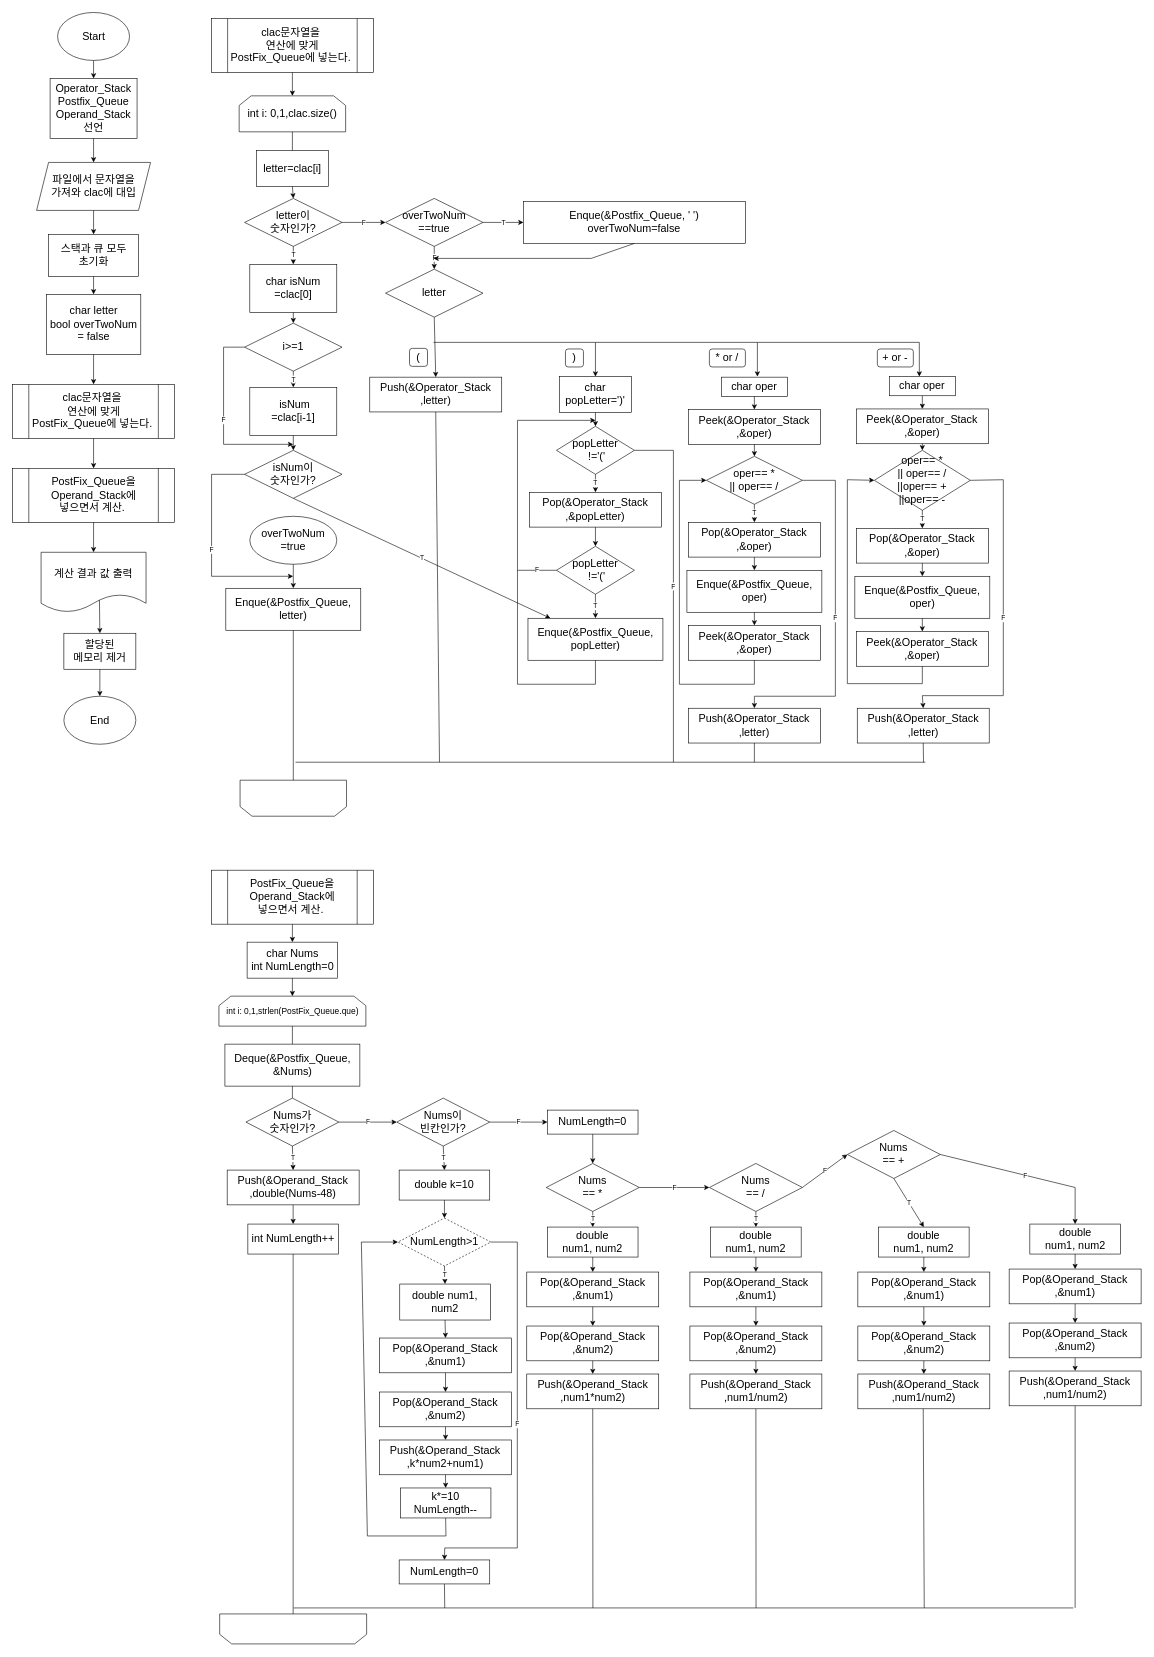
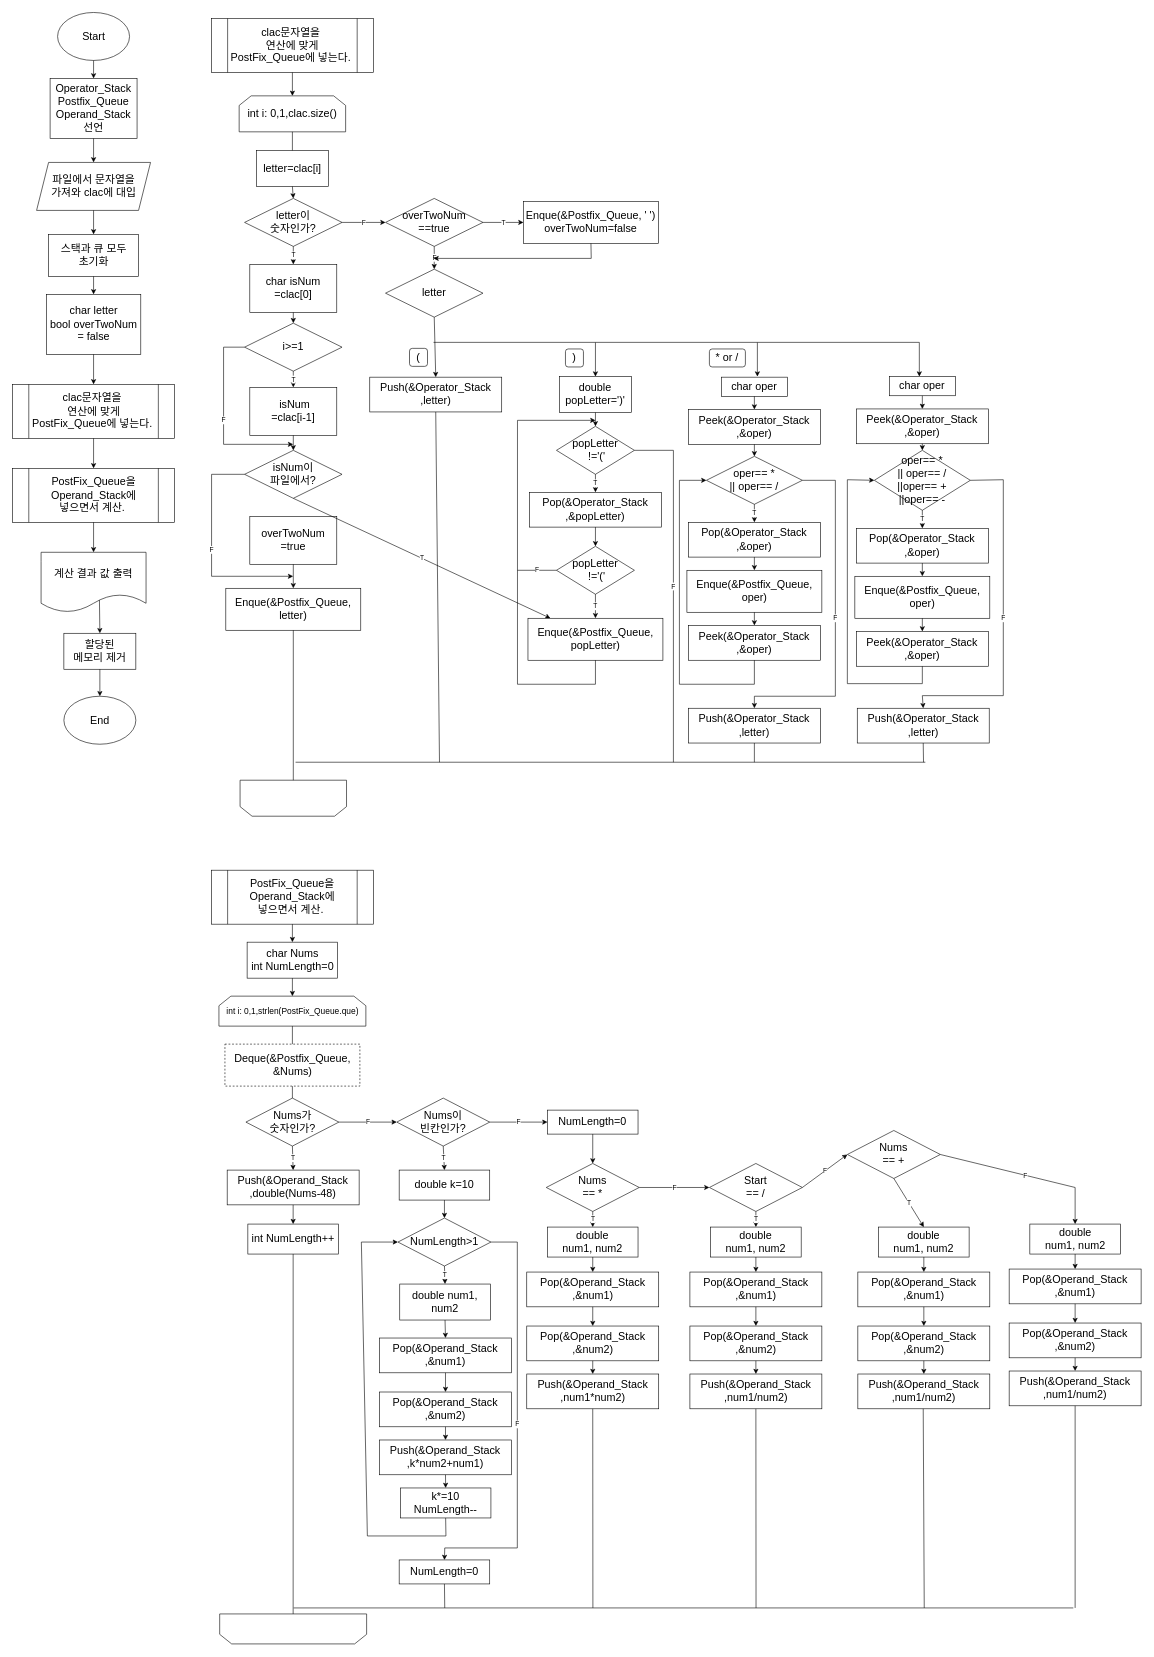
(635, 222) -> (591, 222)
(896, 358) -> none
(596, 395) -> (596, 395)
(293, 474) -> (293, 474)
(293, 540) -> (293, 540)
(293, 1065) -> (293, 1065)
(756, 1188) -> (756, 1188)
(445, 1242) -> (445, 1242)
